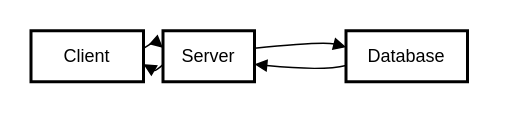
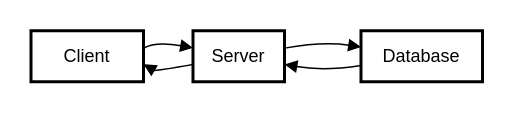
(209, 56) -> (239, 56)
(407, 56) -> (422, 56)
